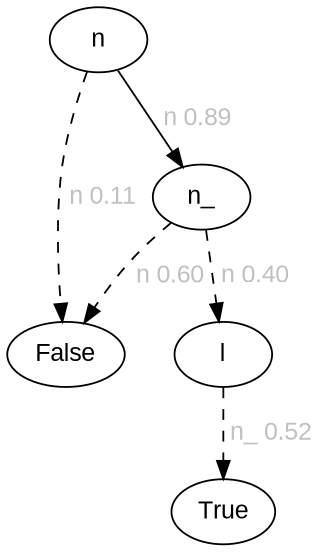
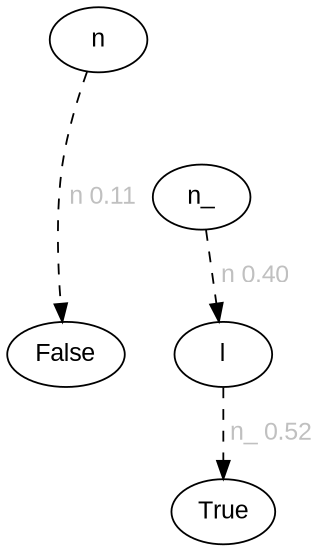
(145, 111) -> none
(130, 262) -> none
